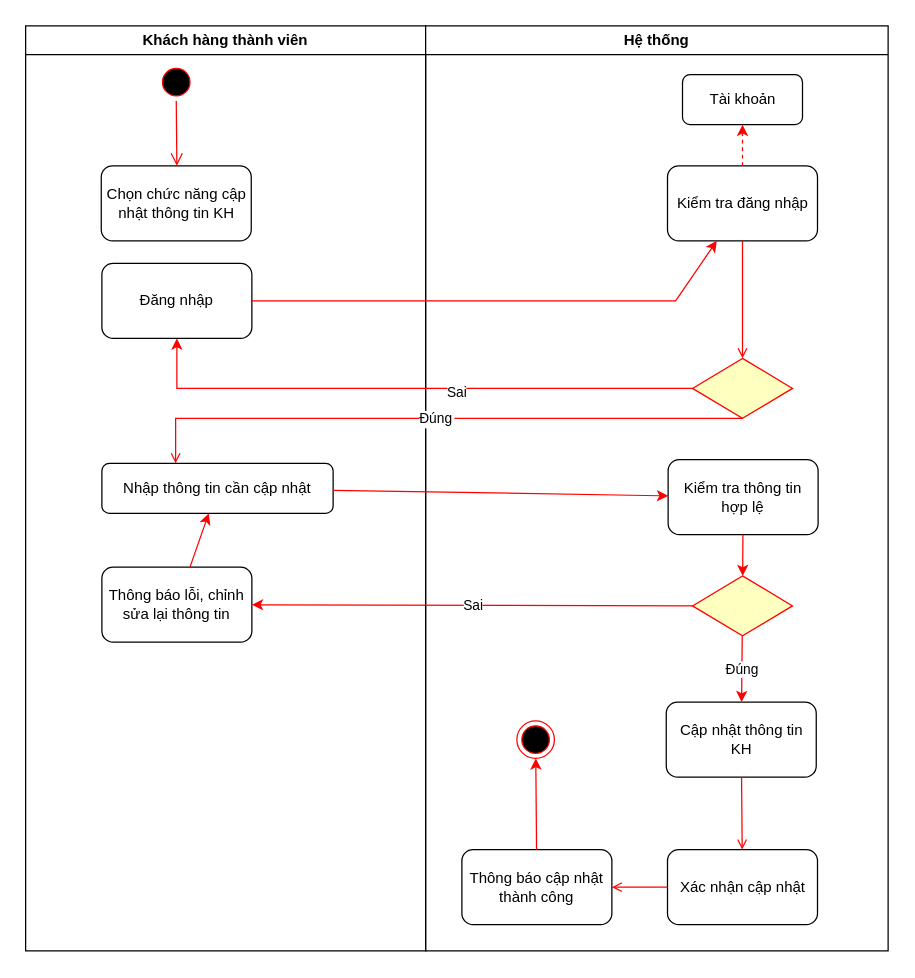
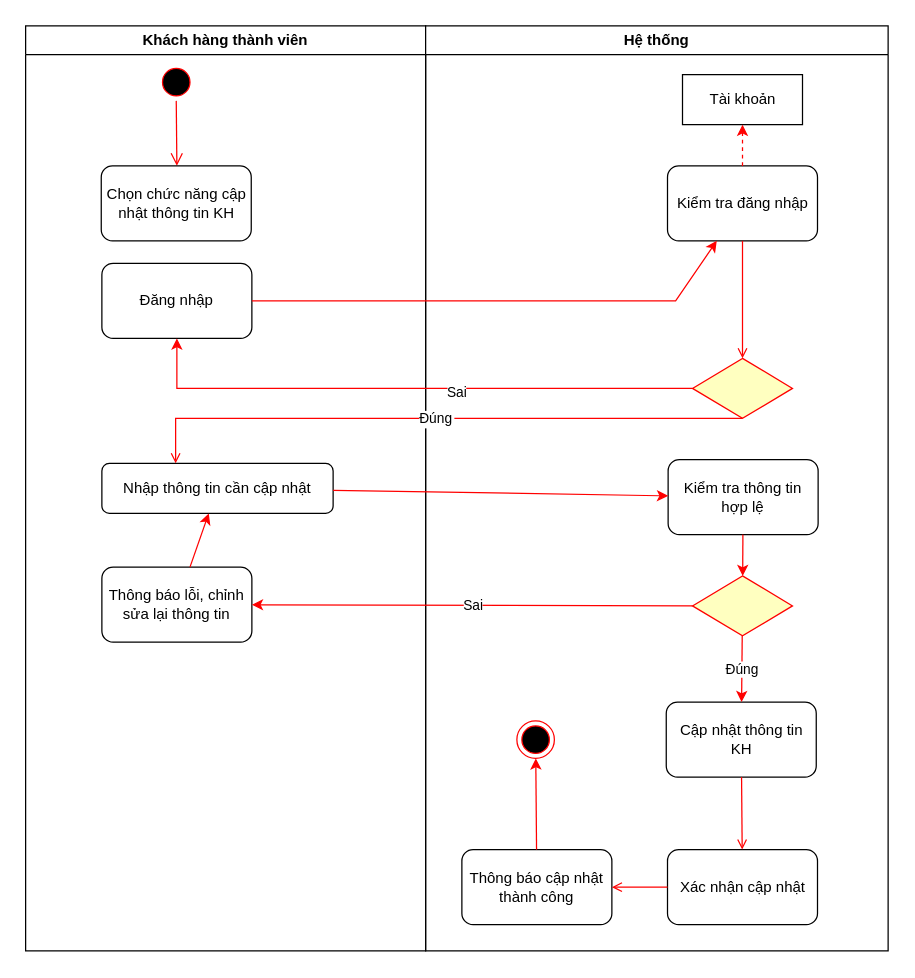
(743, 99) -> (743, 99)
